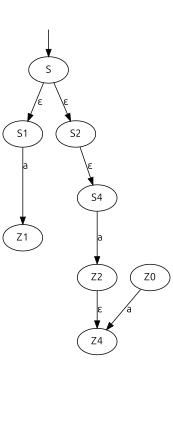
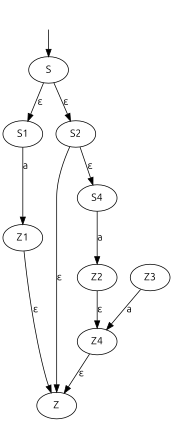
(150, 278) -> (150, 278)
none -> (57, 406)
